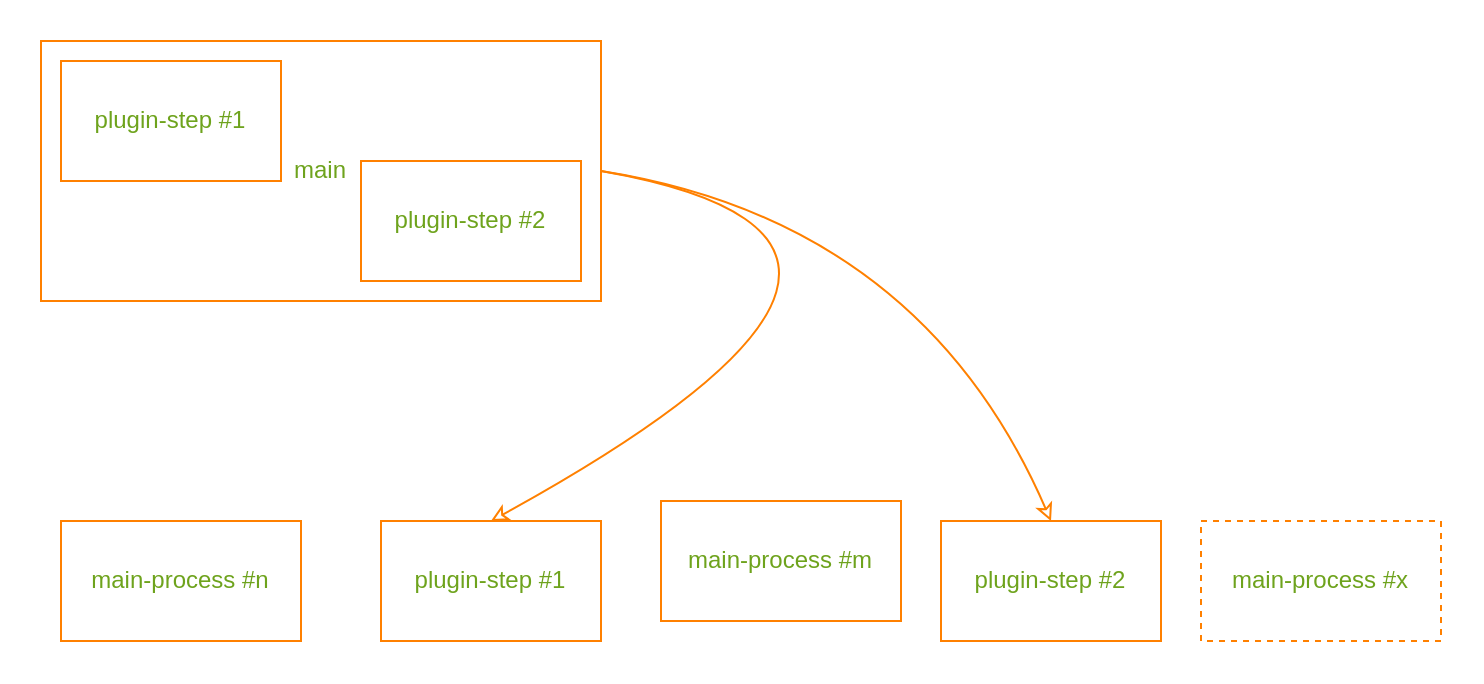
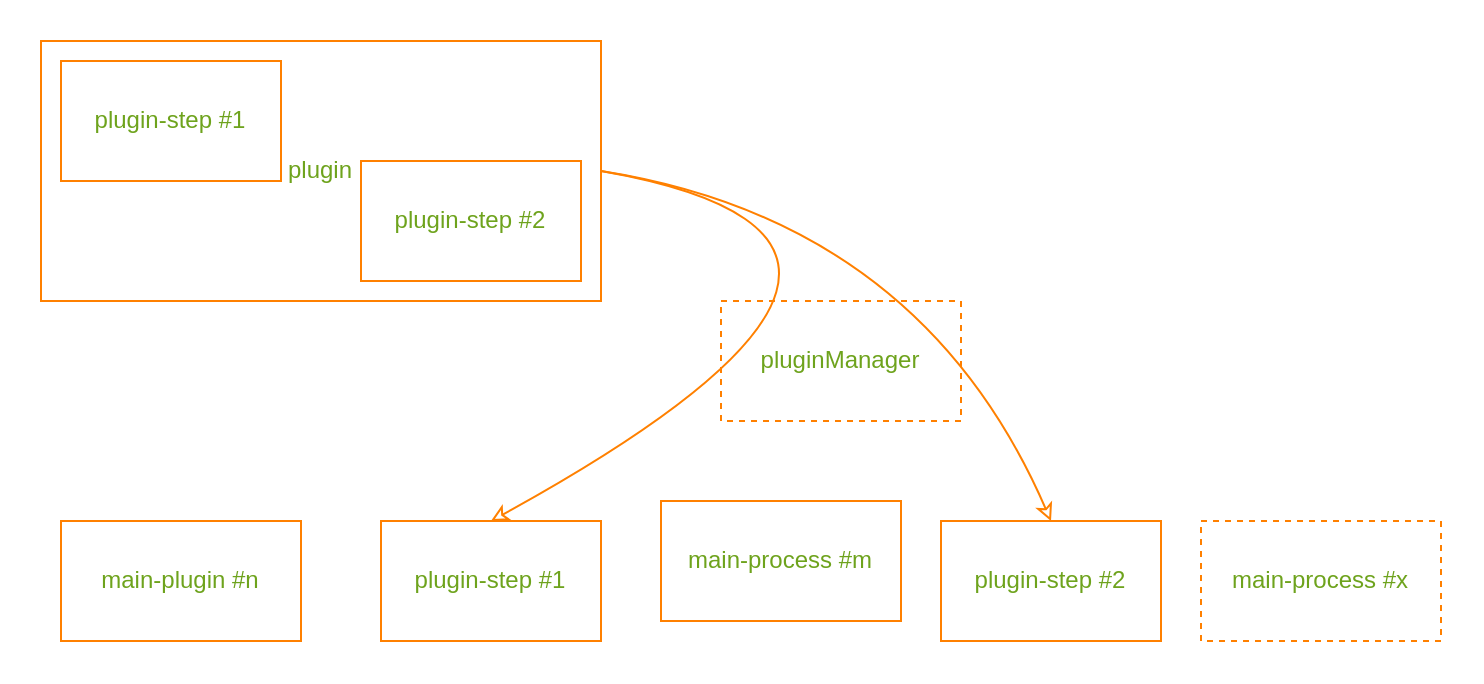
(321, 171) -> (321, 171)
none -> (841, 361)
(181, 581) -> (181, 581)
